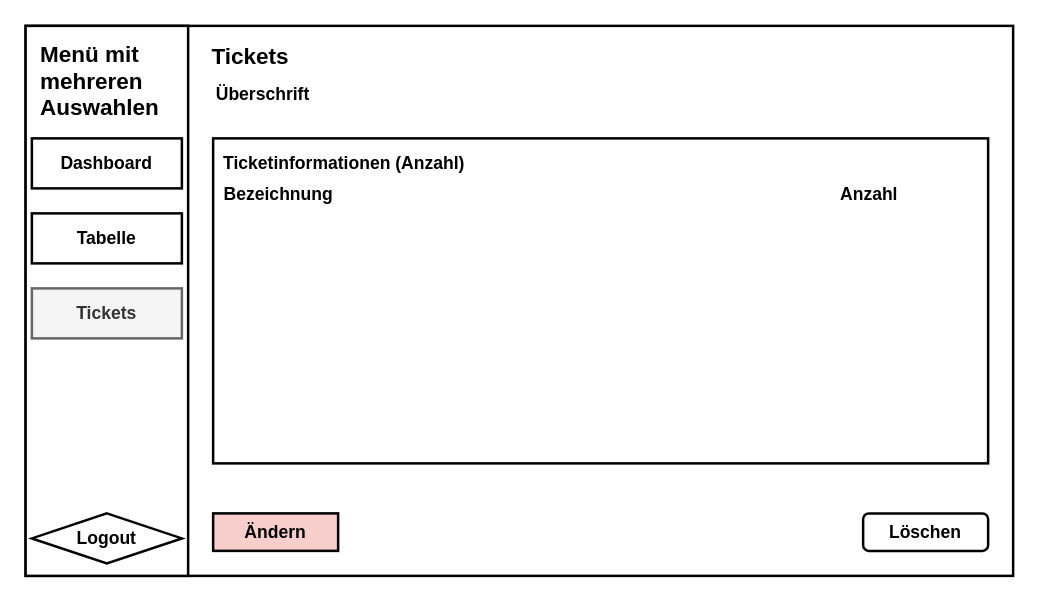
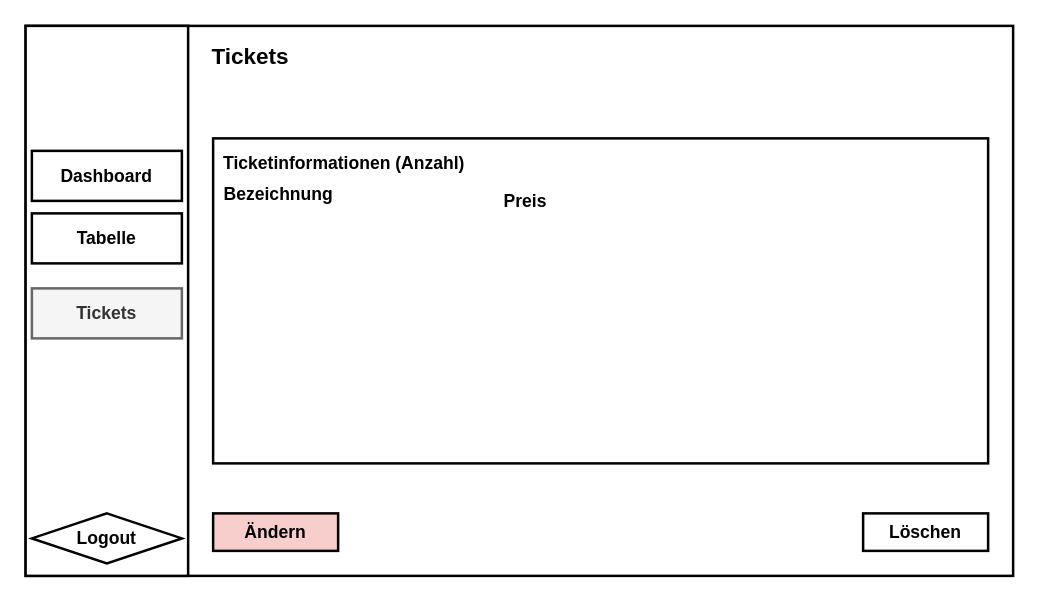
(107, 82) -> none
(263, 94) -> none
(107, 163) -> (107, 176)
(869, 194) -> none
none -> (526, 201)
(926, 532) -> (926, 532)
